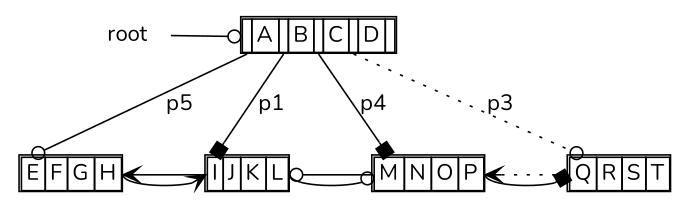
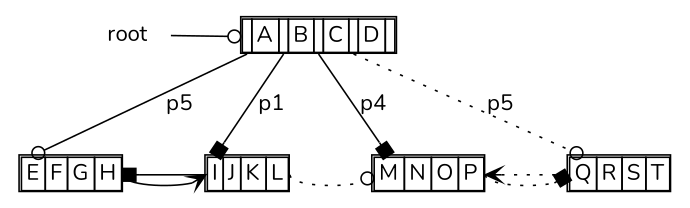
(501, 104) -> (501, 104)
(172, 175) -> (172, 175)
(338, 175) -> none
(324, 185) -> (324, 185)
(518, 185) -> (518, 185)
